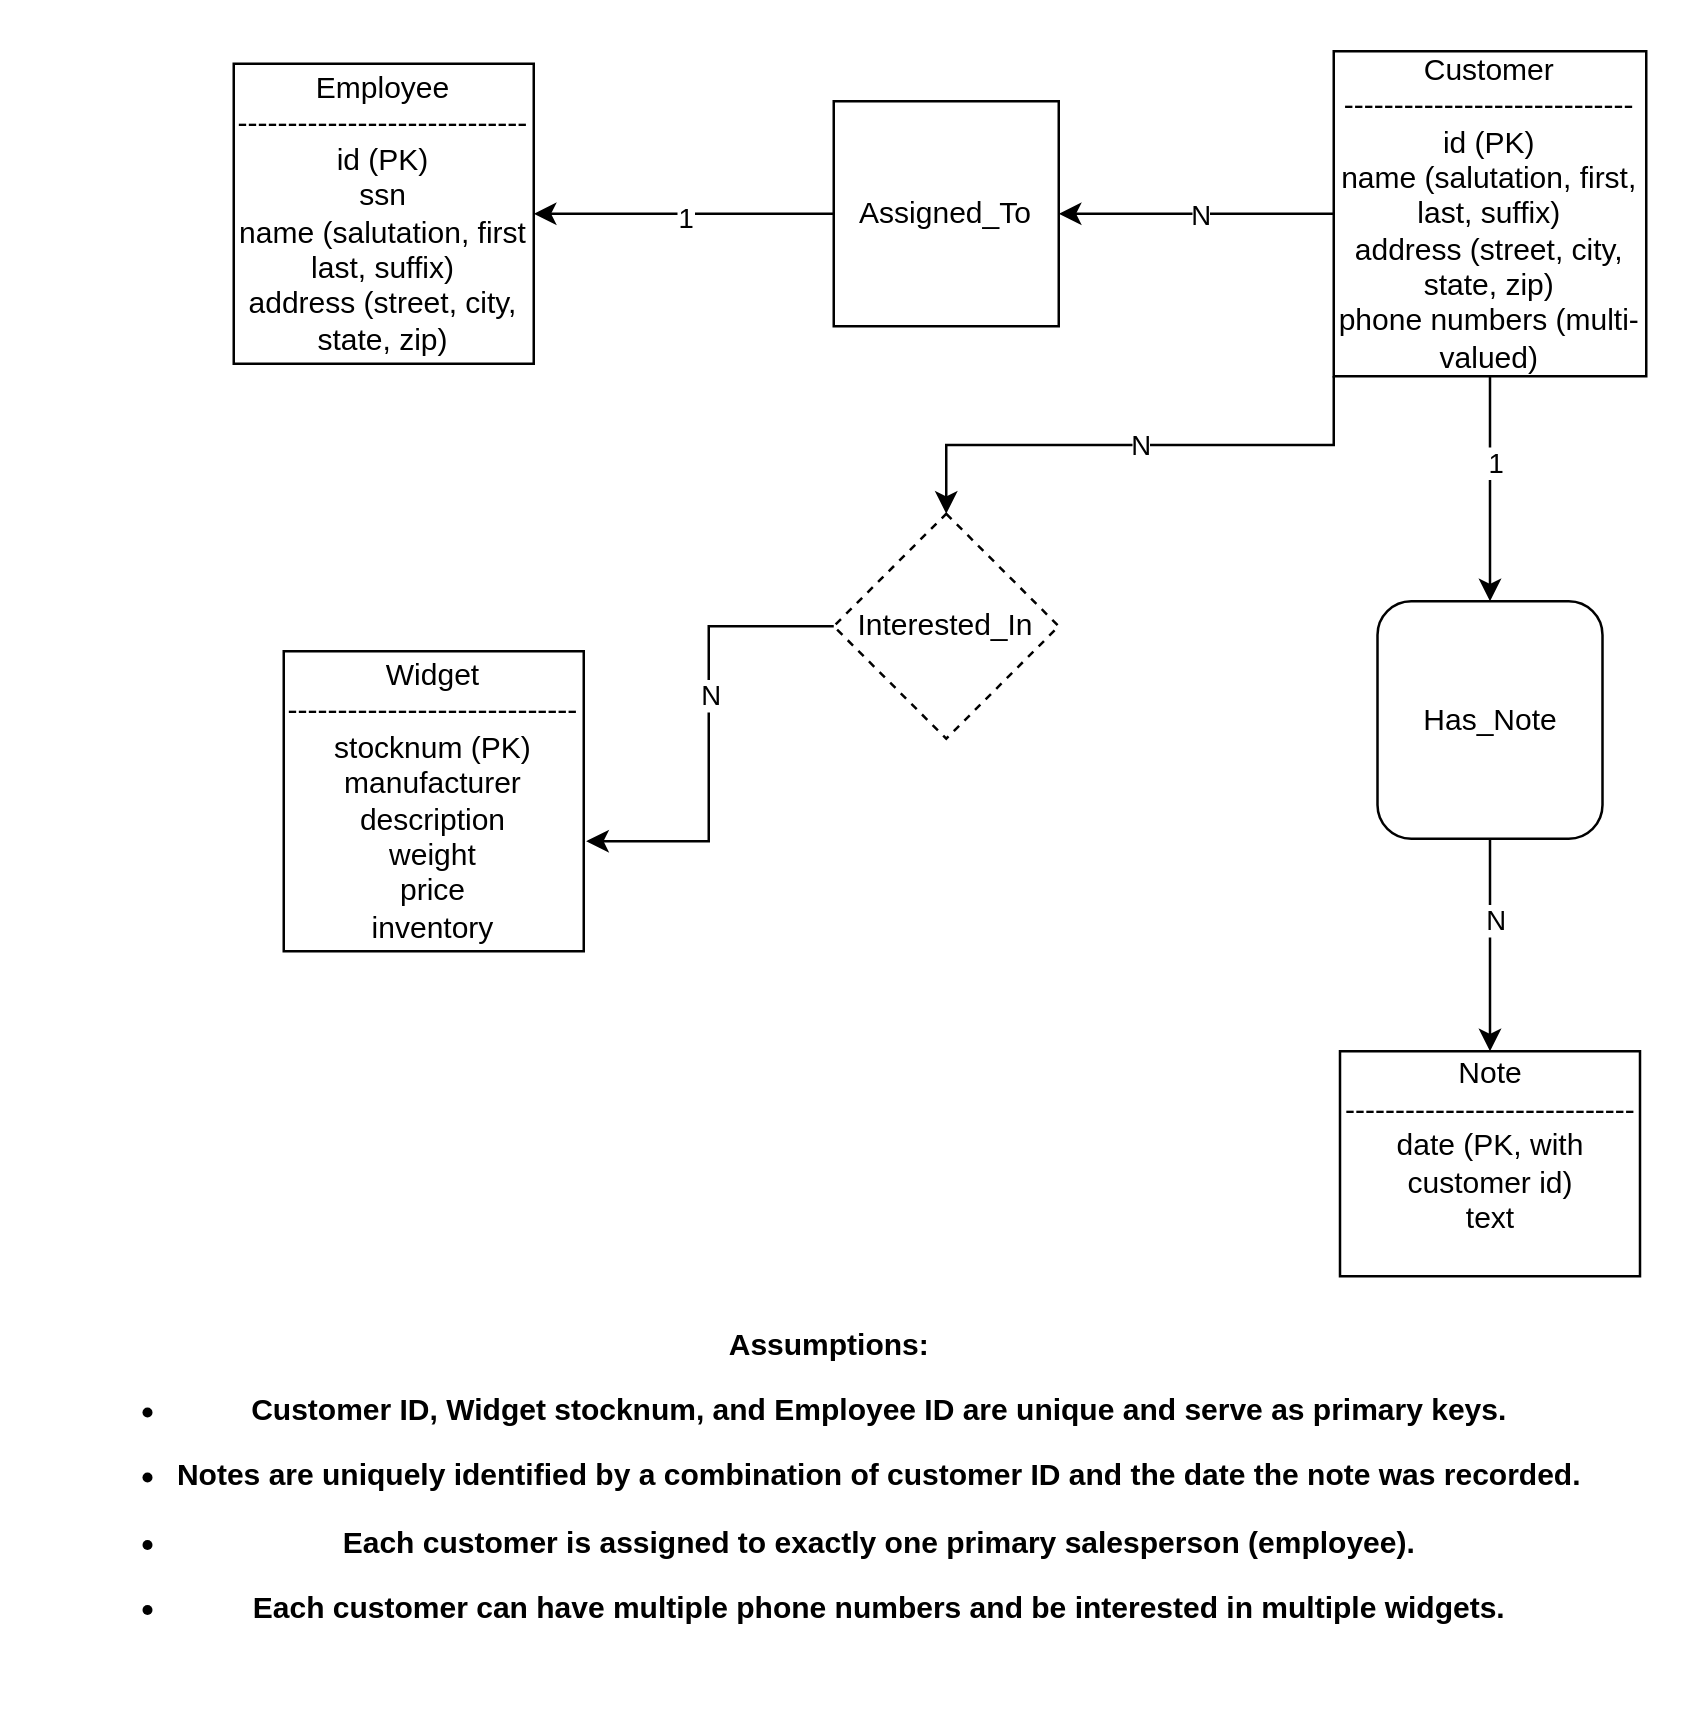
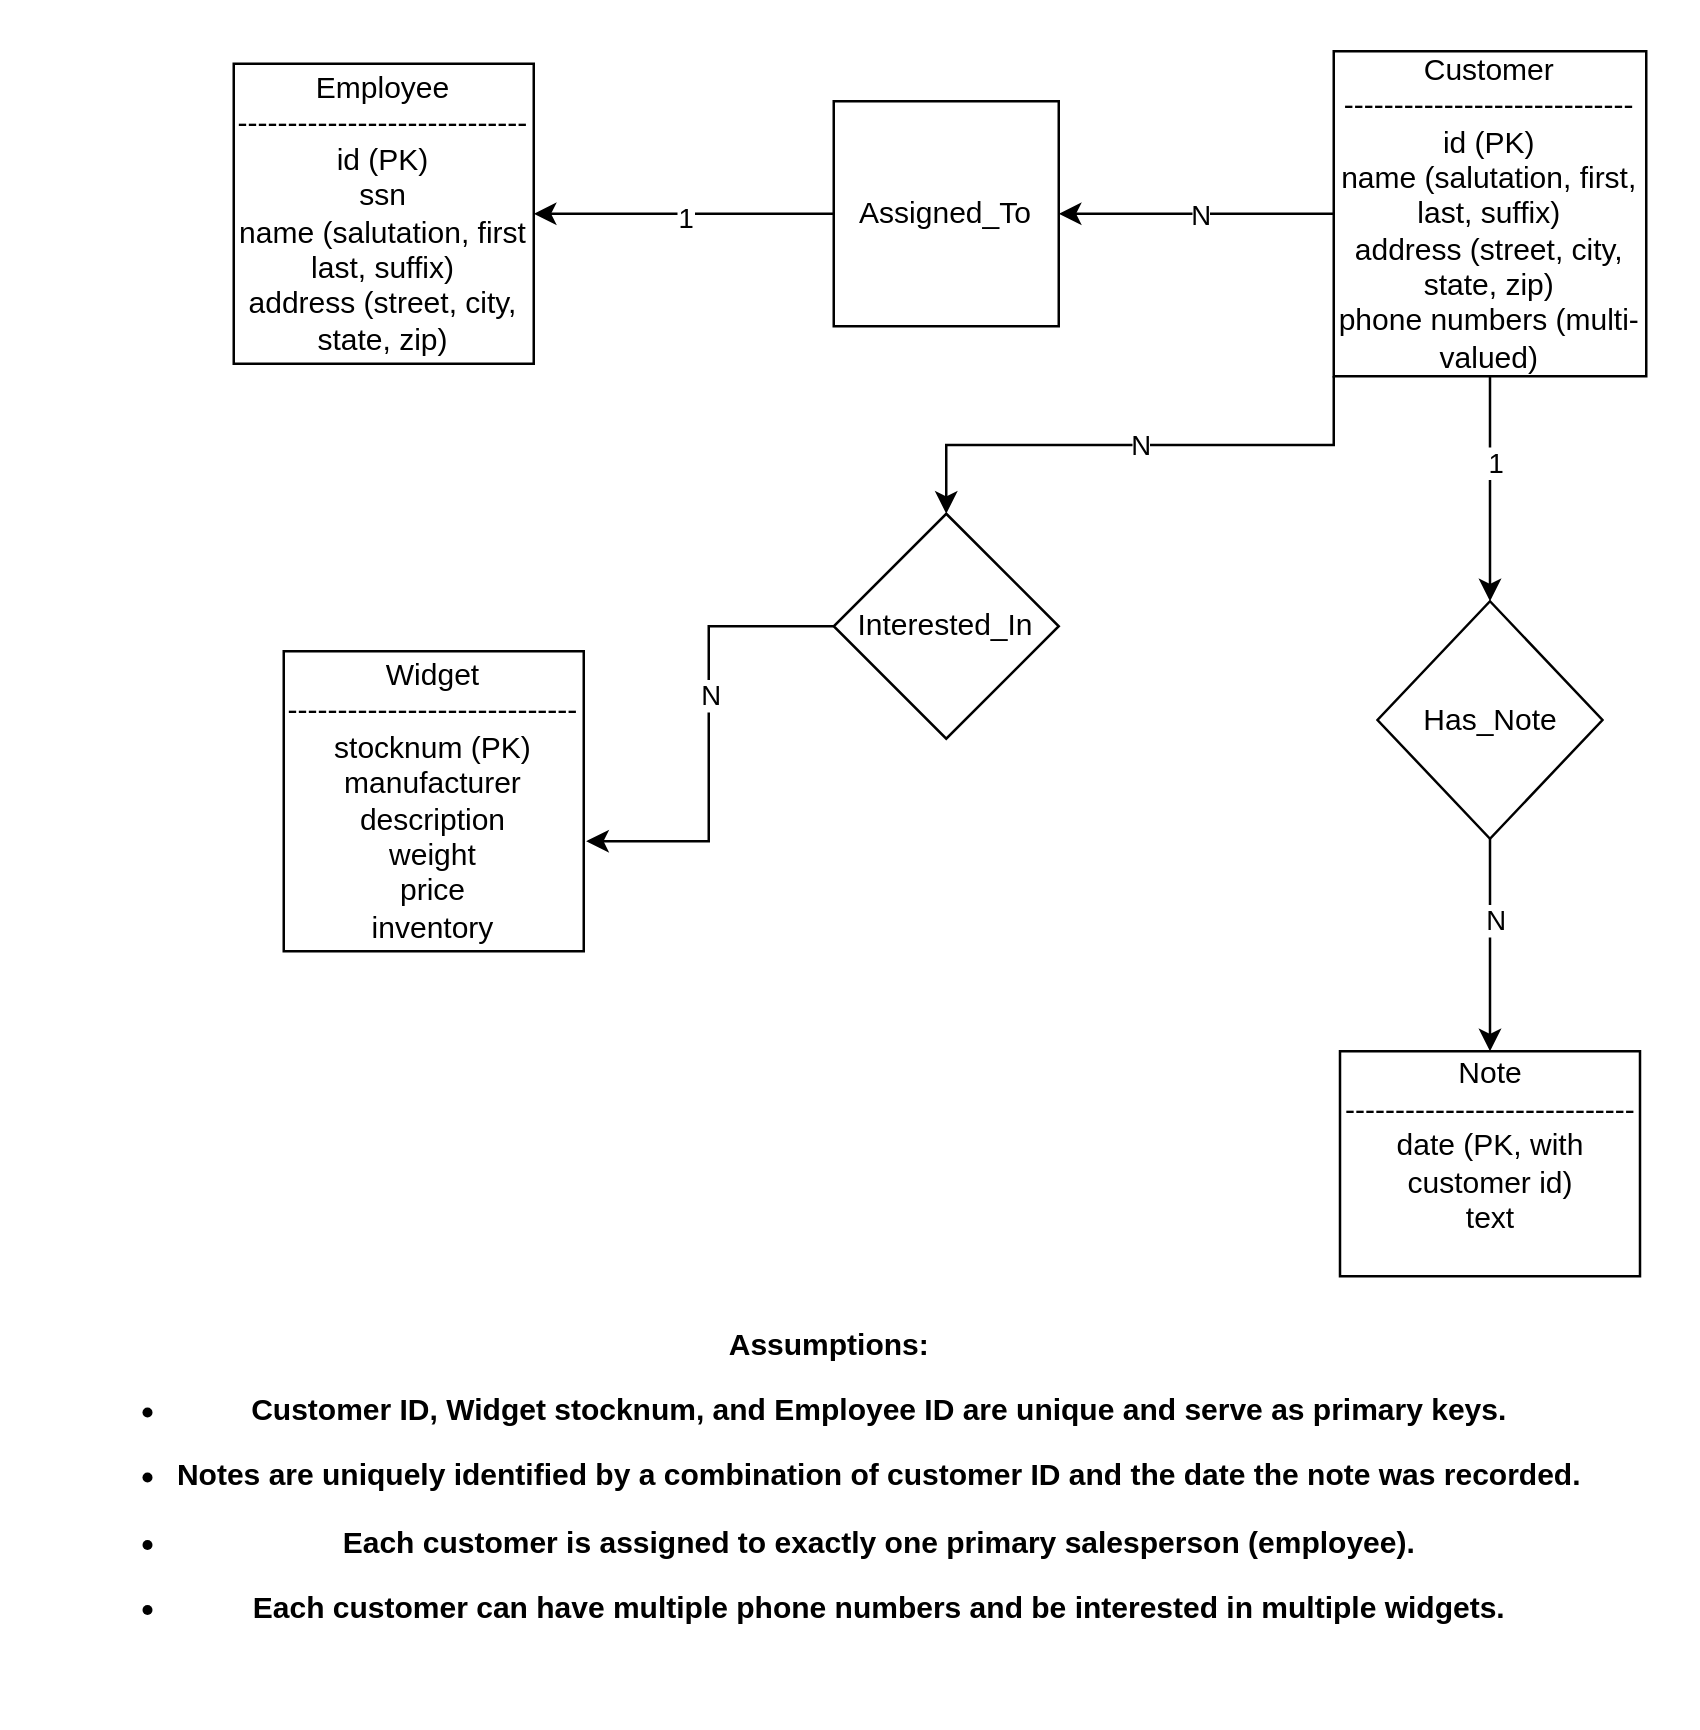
(946, 626) -> (946, 626)
(1490, 720) -> (1490, 720)
